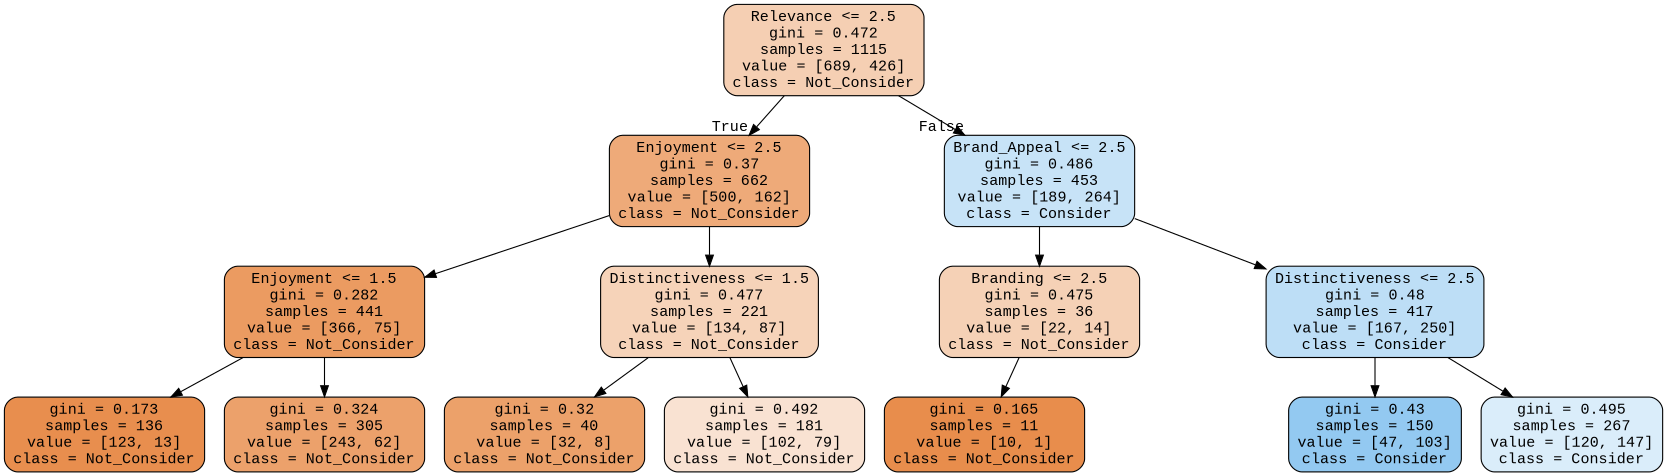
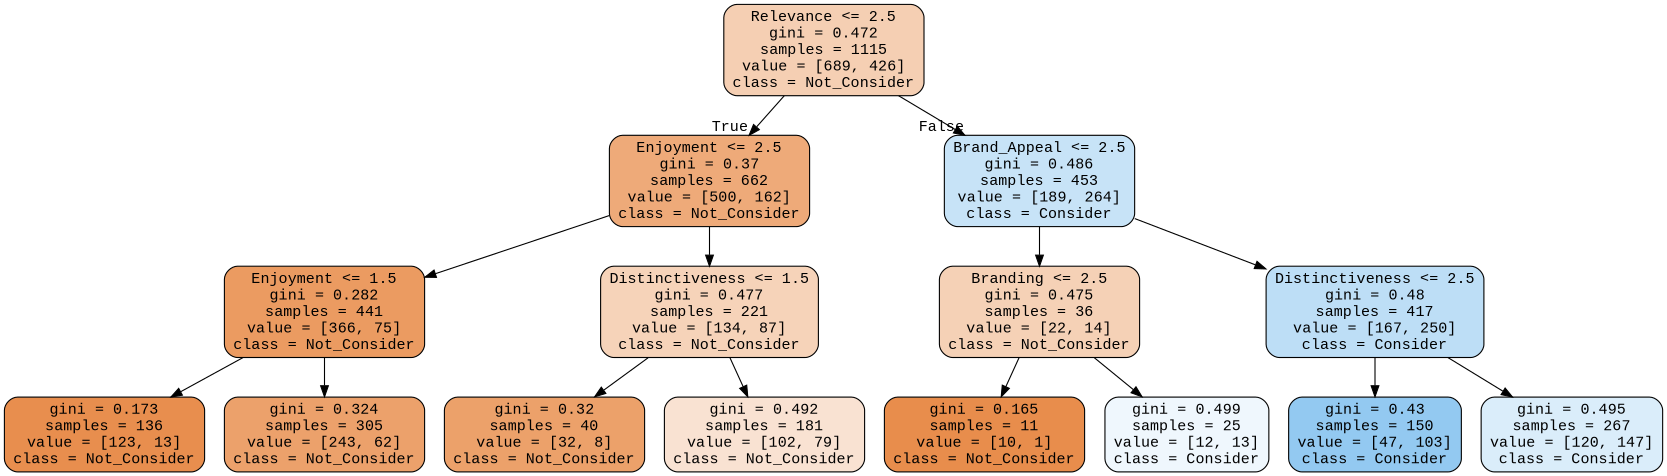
none -> (1187, 435)
